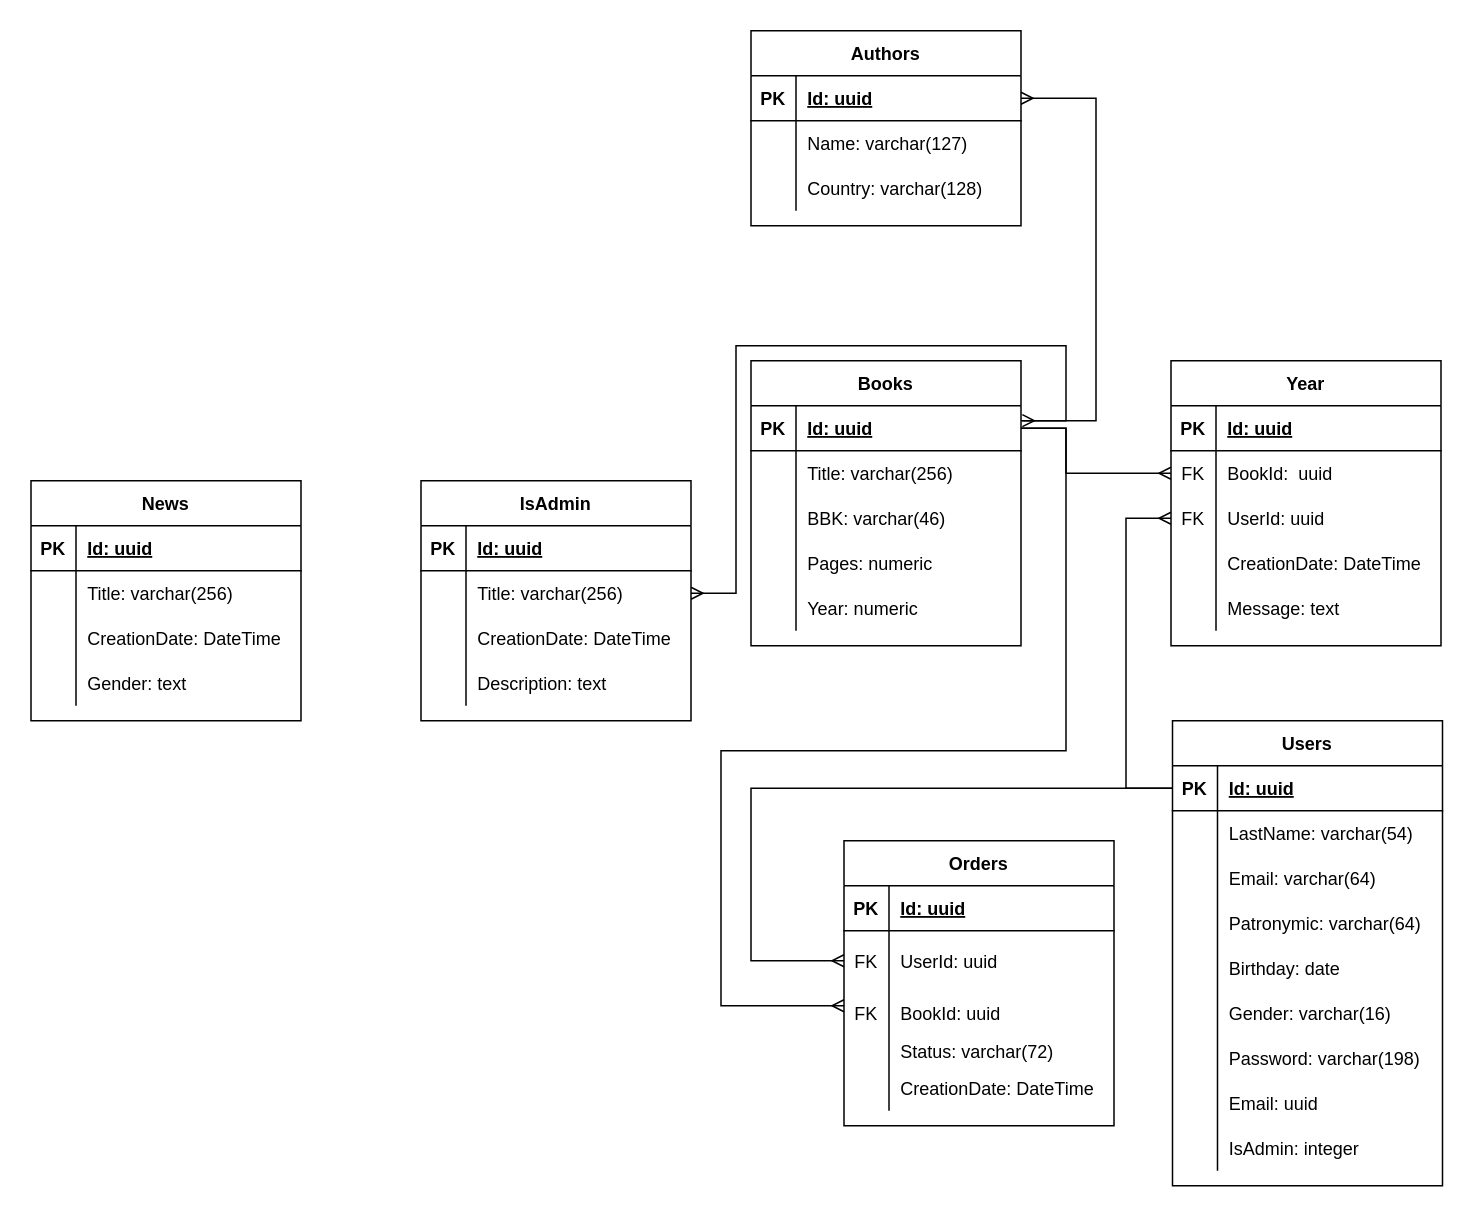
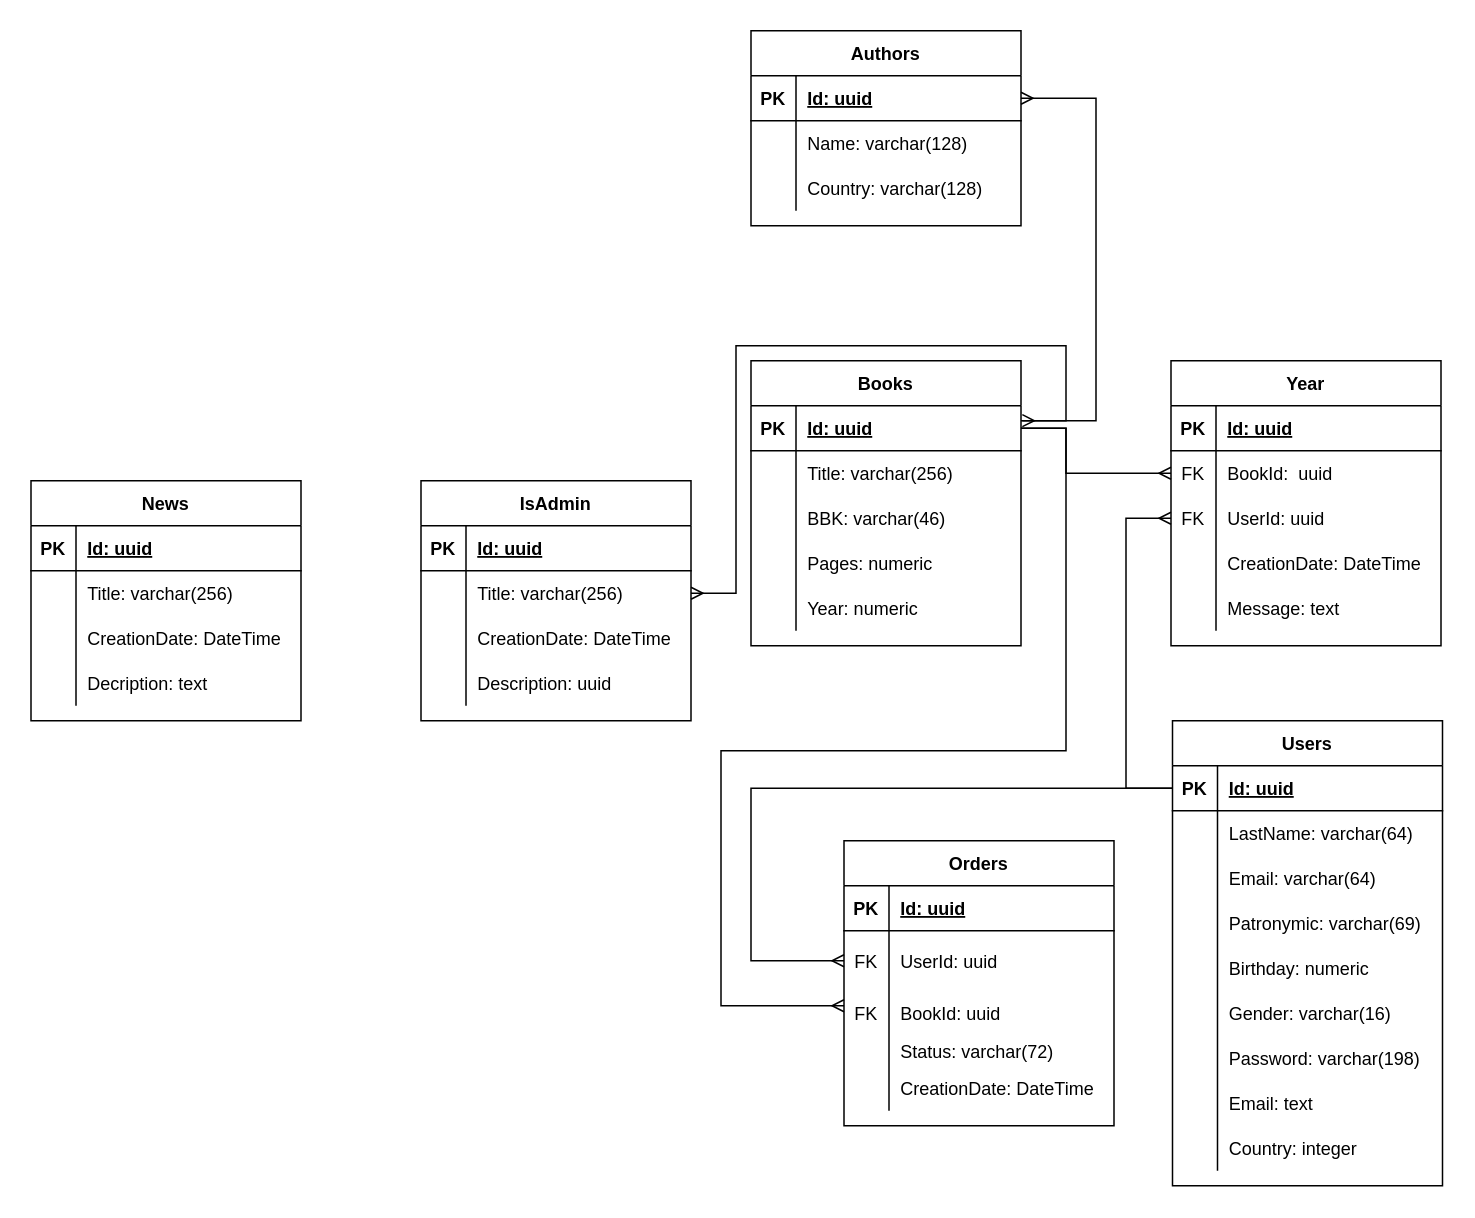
(893, 144) -> (893, 144)
(143, 684) -> (158, 684)
(553, 684) -> (551, 684)
(1330, 834) -> (1330, 834)
(1337, 924) -> (1337, 924)
(1292, 969) -> (1305, 969)
(1272, 1104) -> (1275, 1104)
(1300, 1149) -> (1302, 1149)
